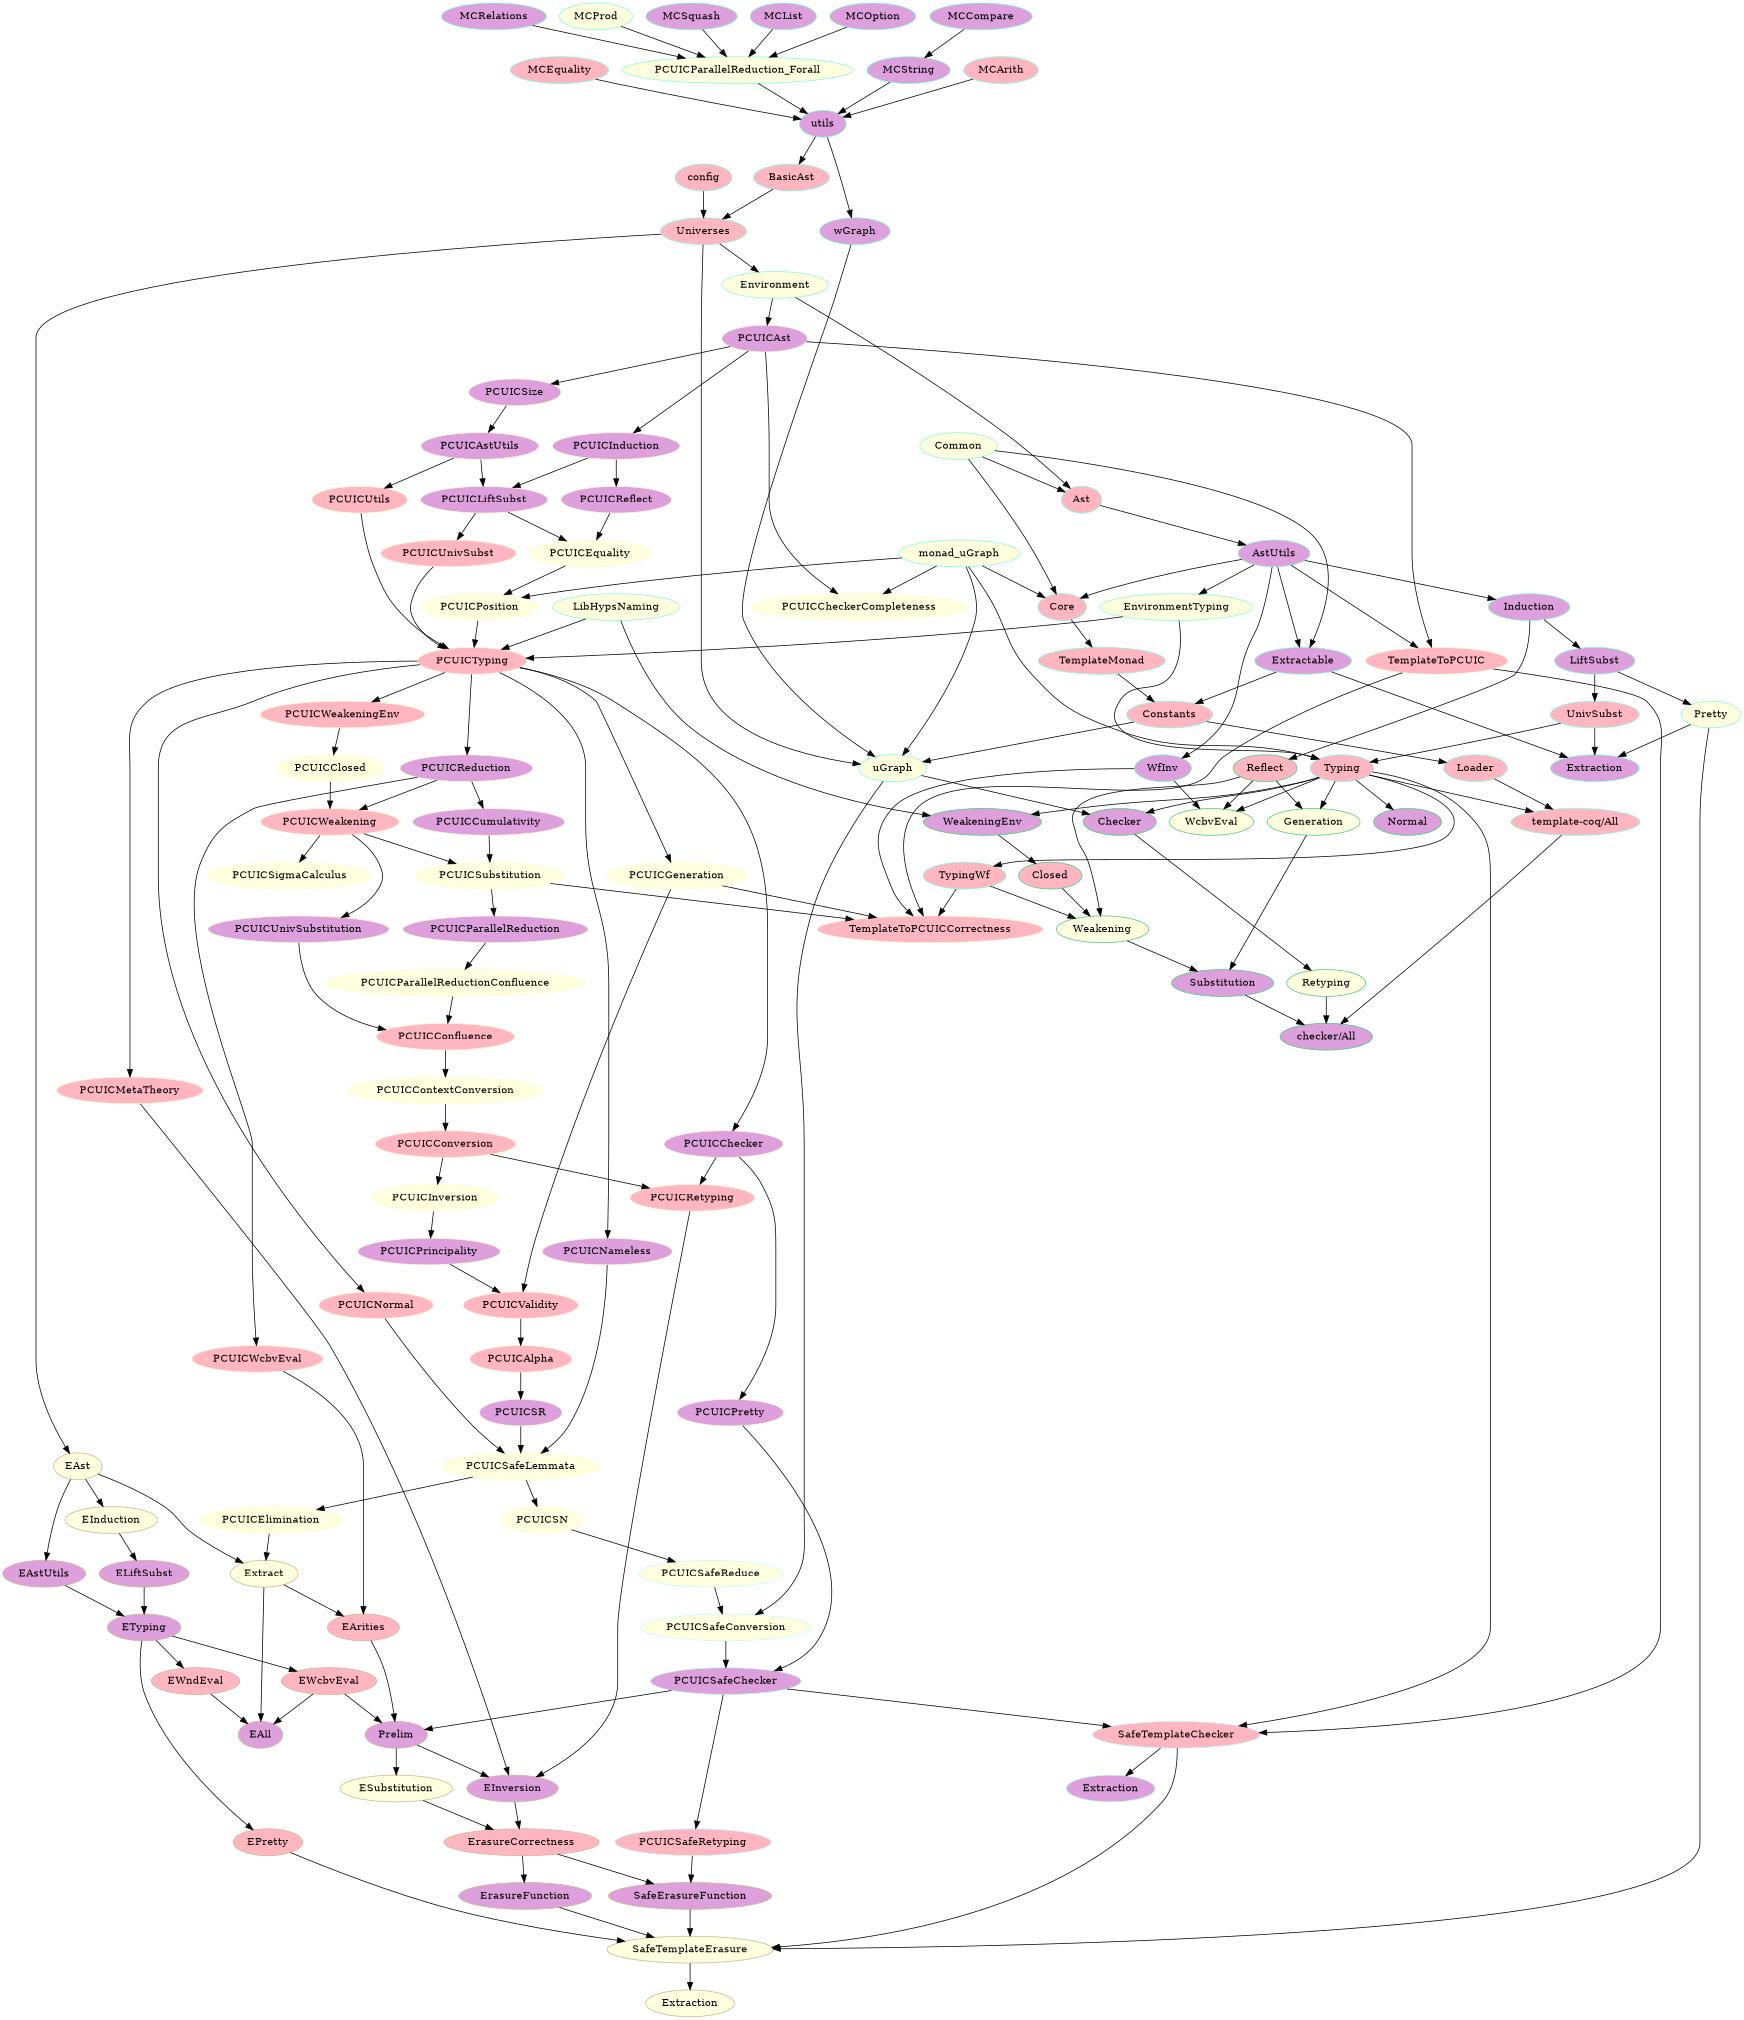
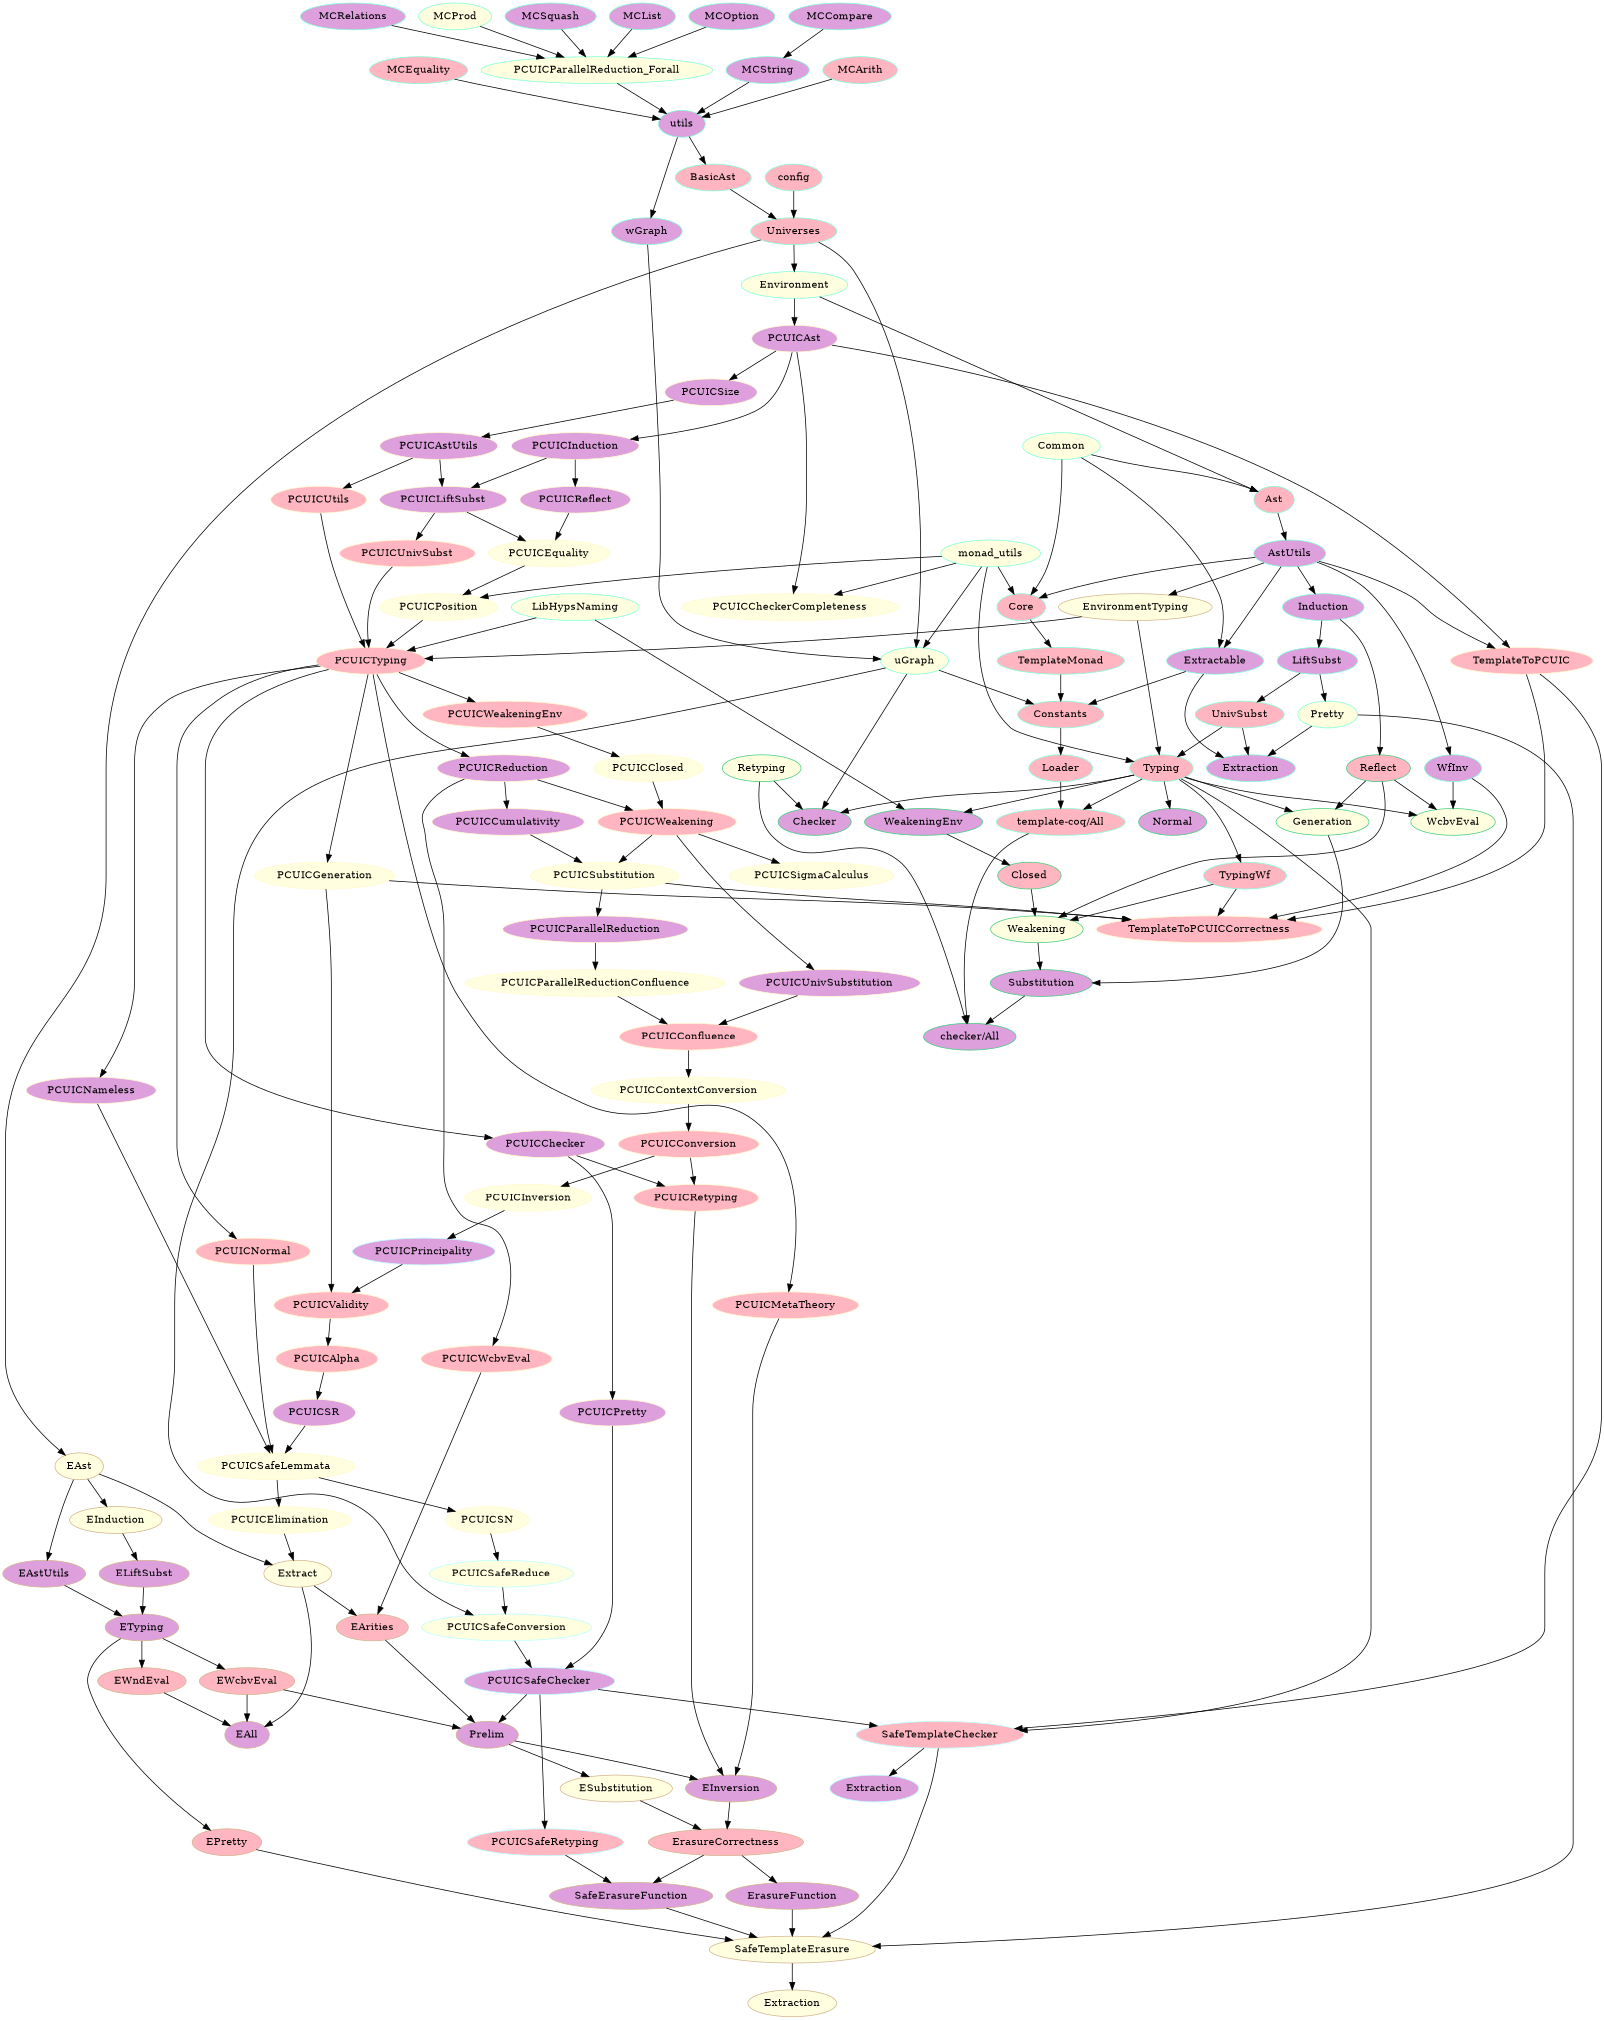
(959, 553) -> (991, 553)
(1176, 607) -> (1135, 607)
(1032, 741) -> (980, 685)
(1220, 900) -> (785, 792)
(429, 1252) -> (424, 1252)
